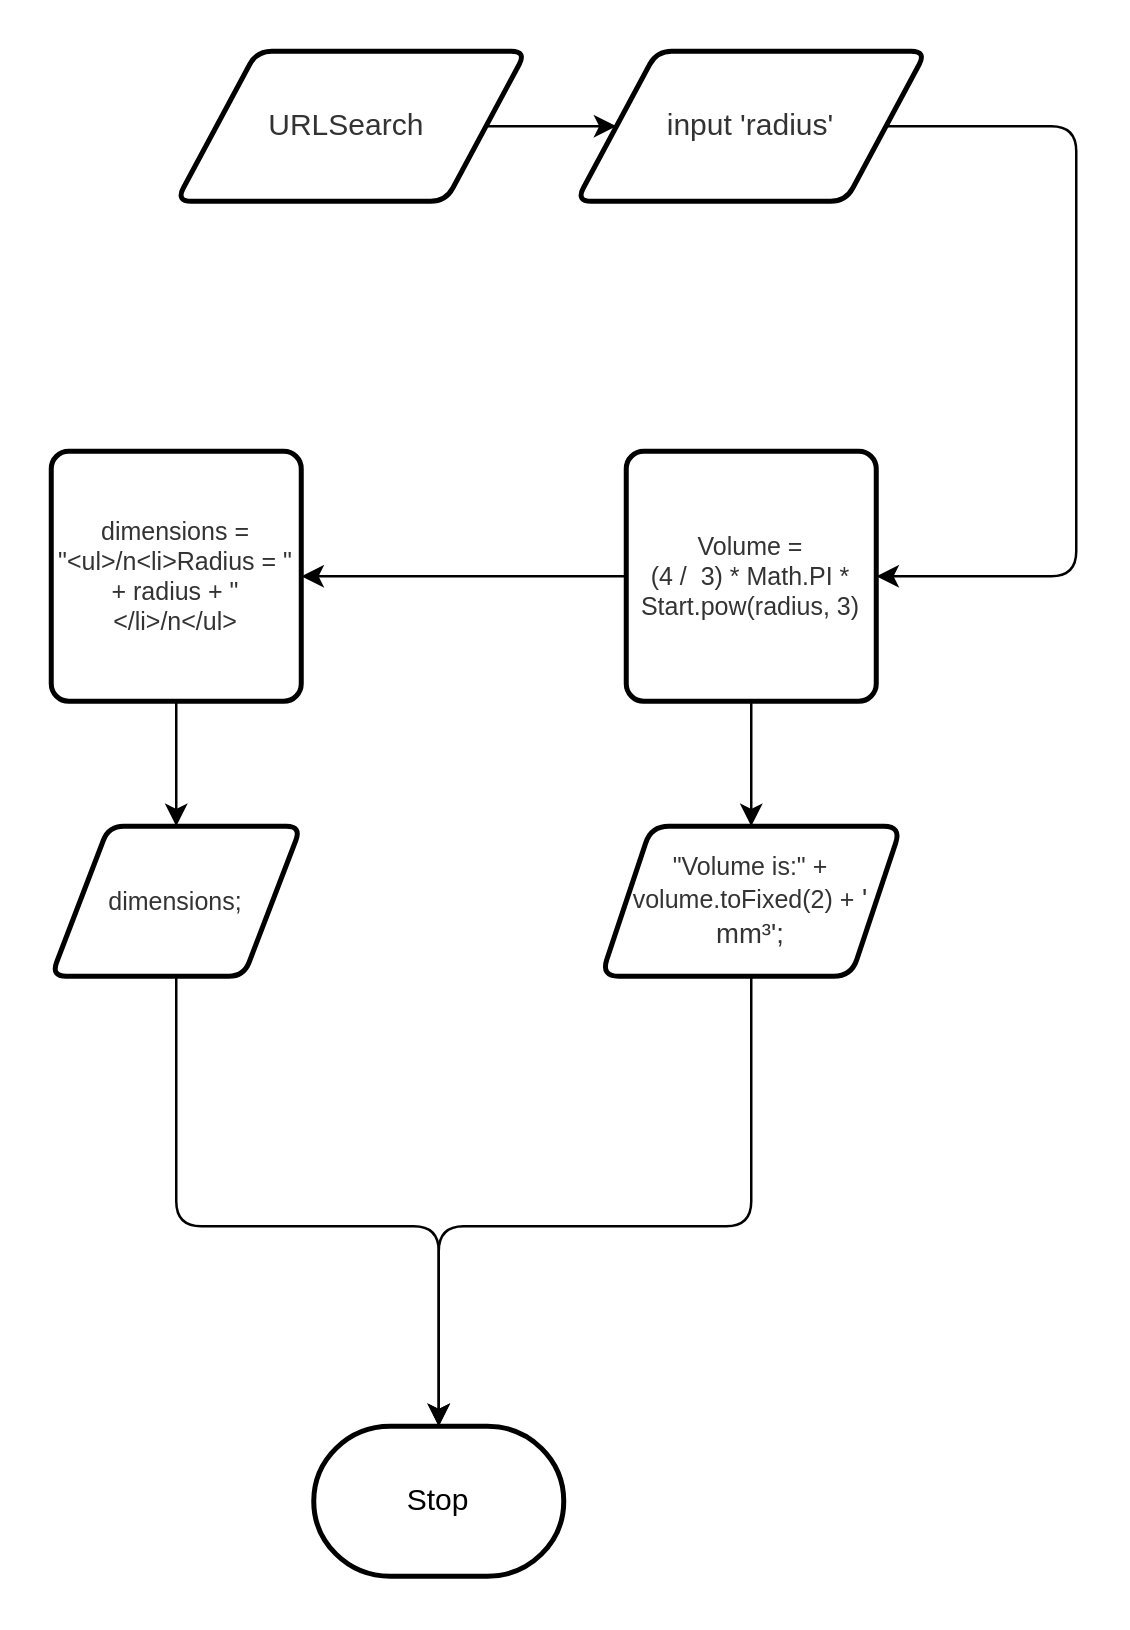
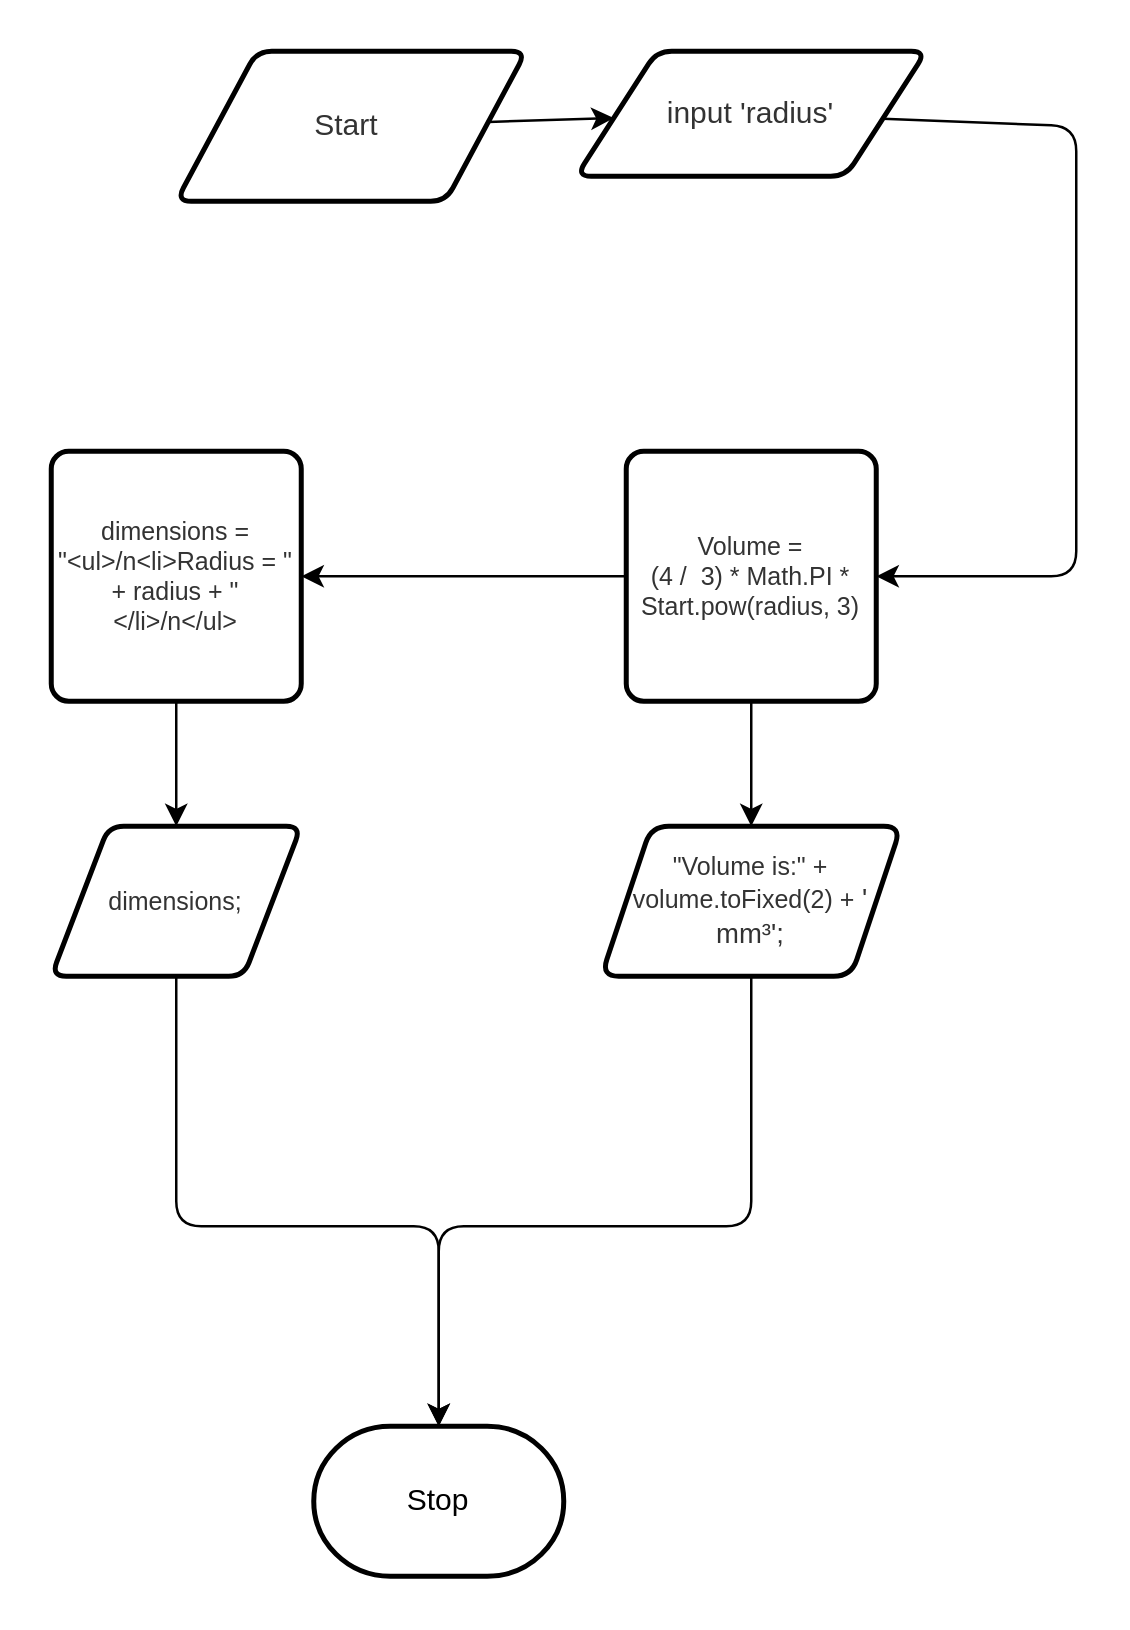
(351, 126) -> (351, 126)
(751, 126) -> (751, 114)
